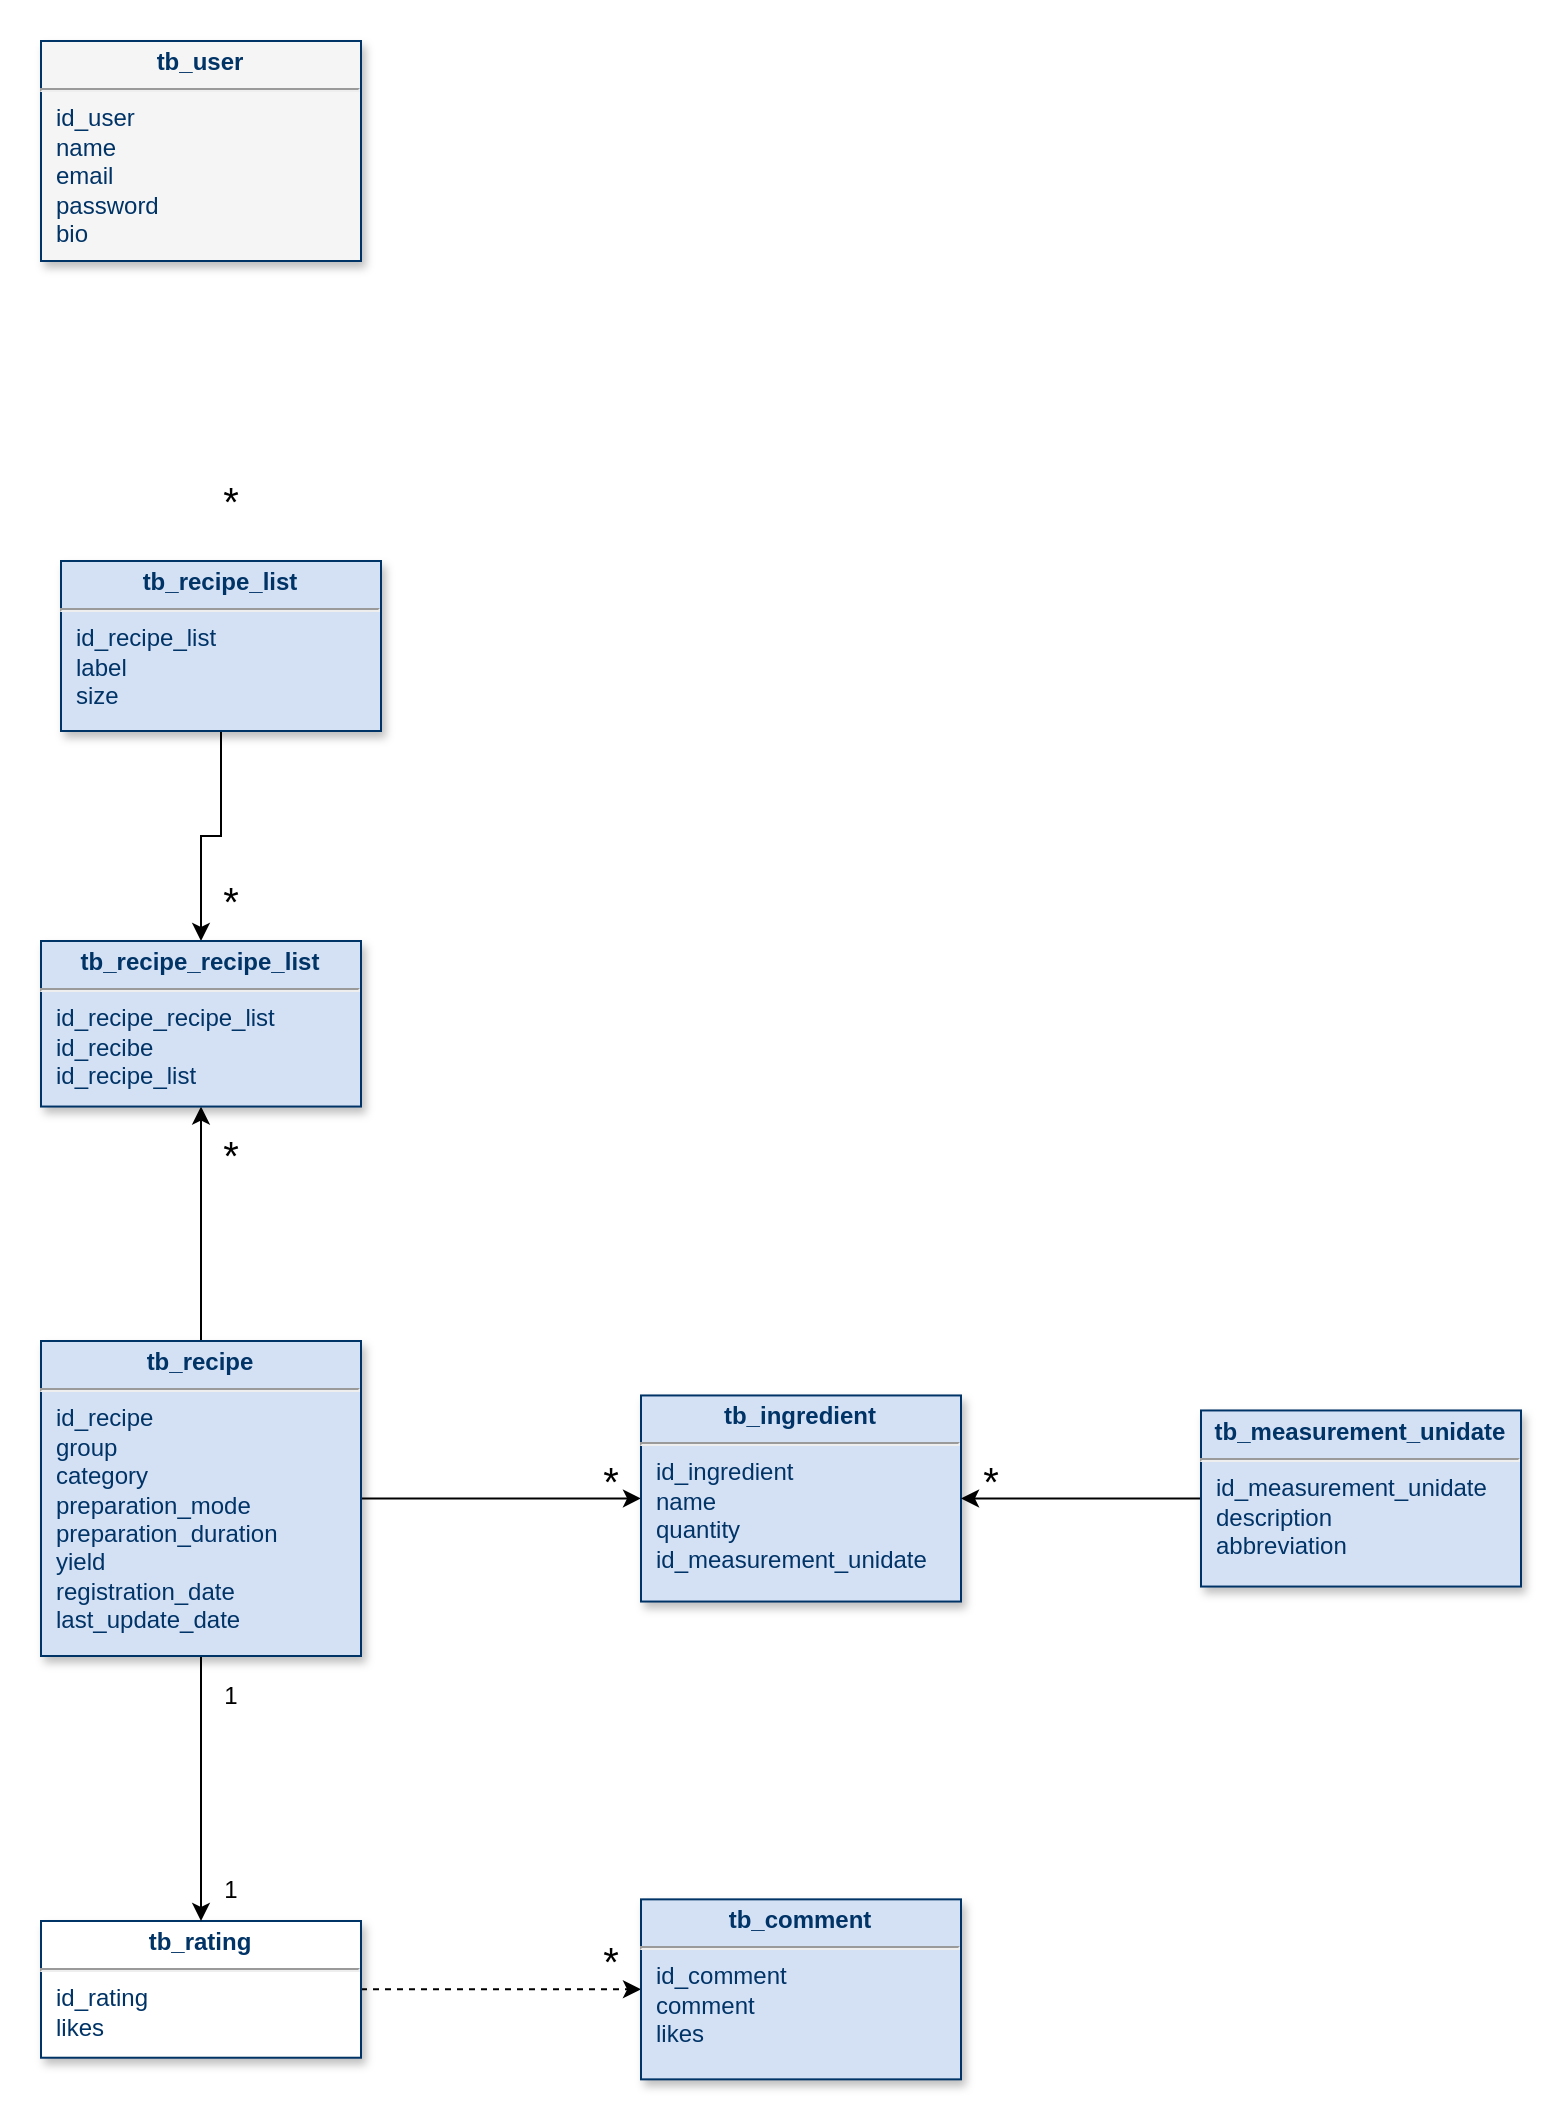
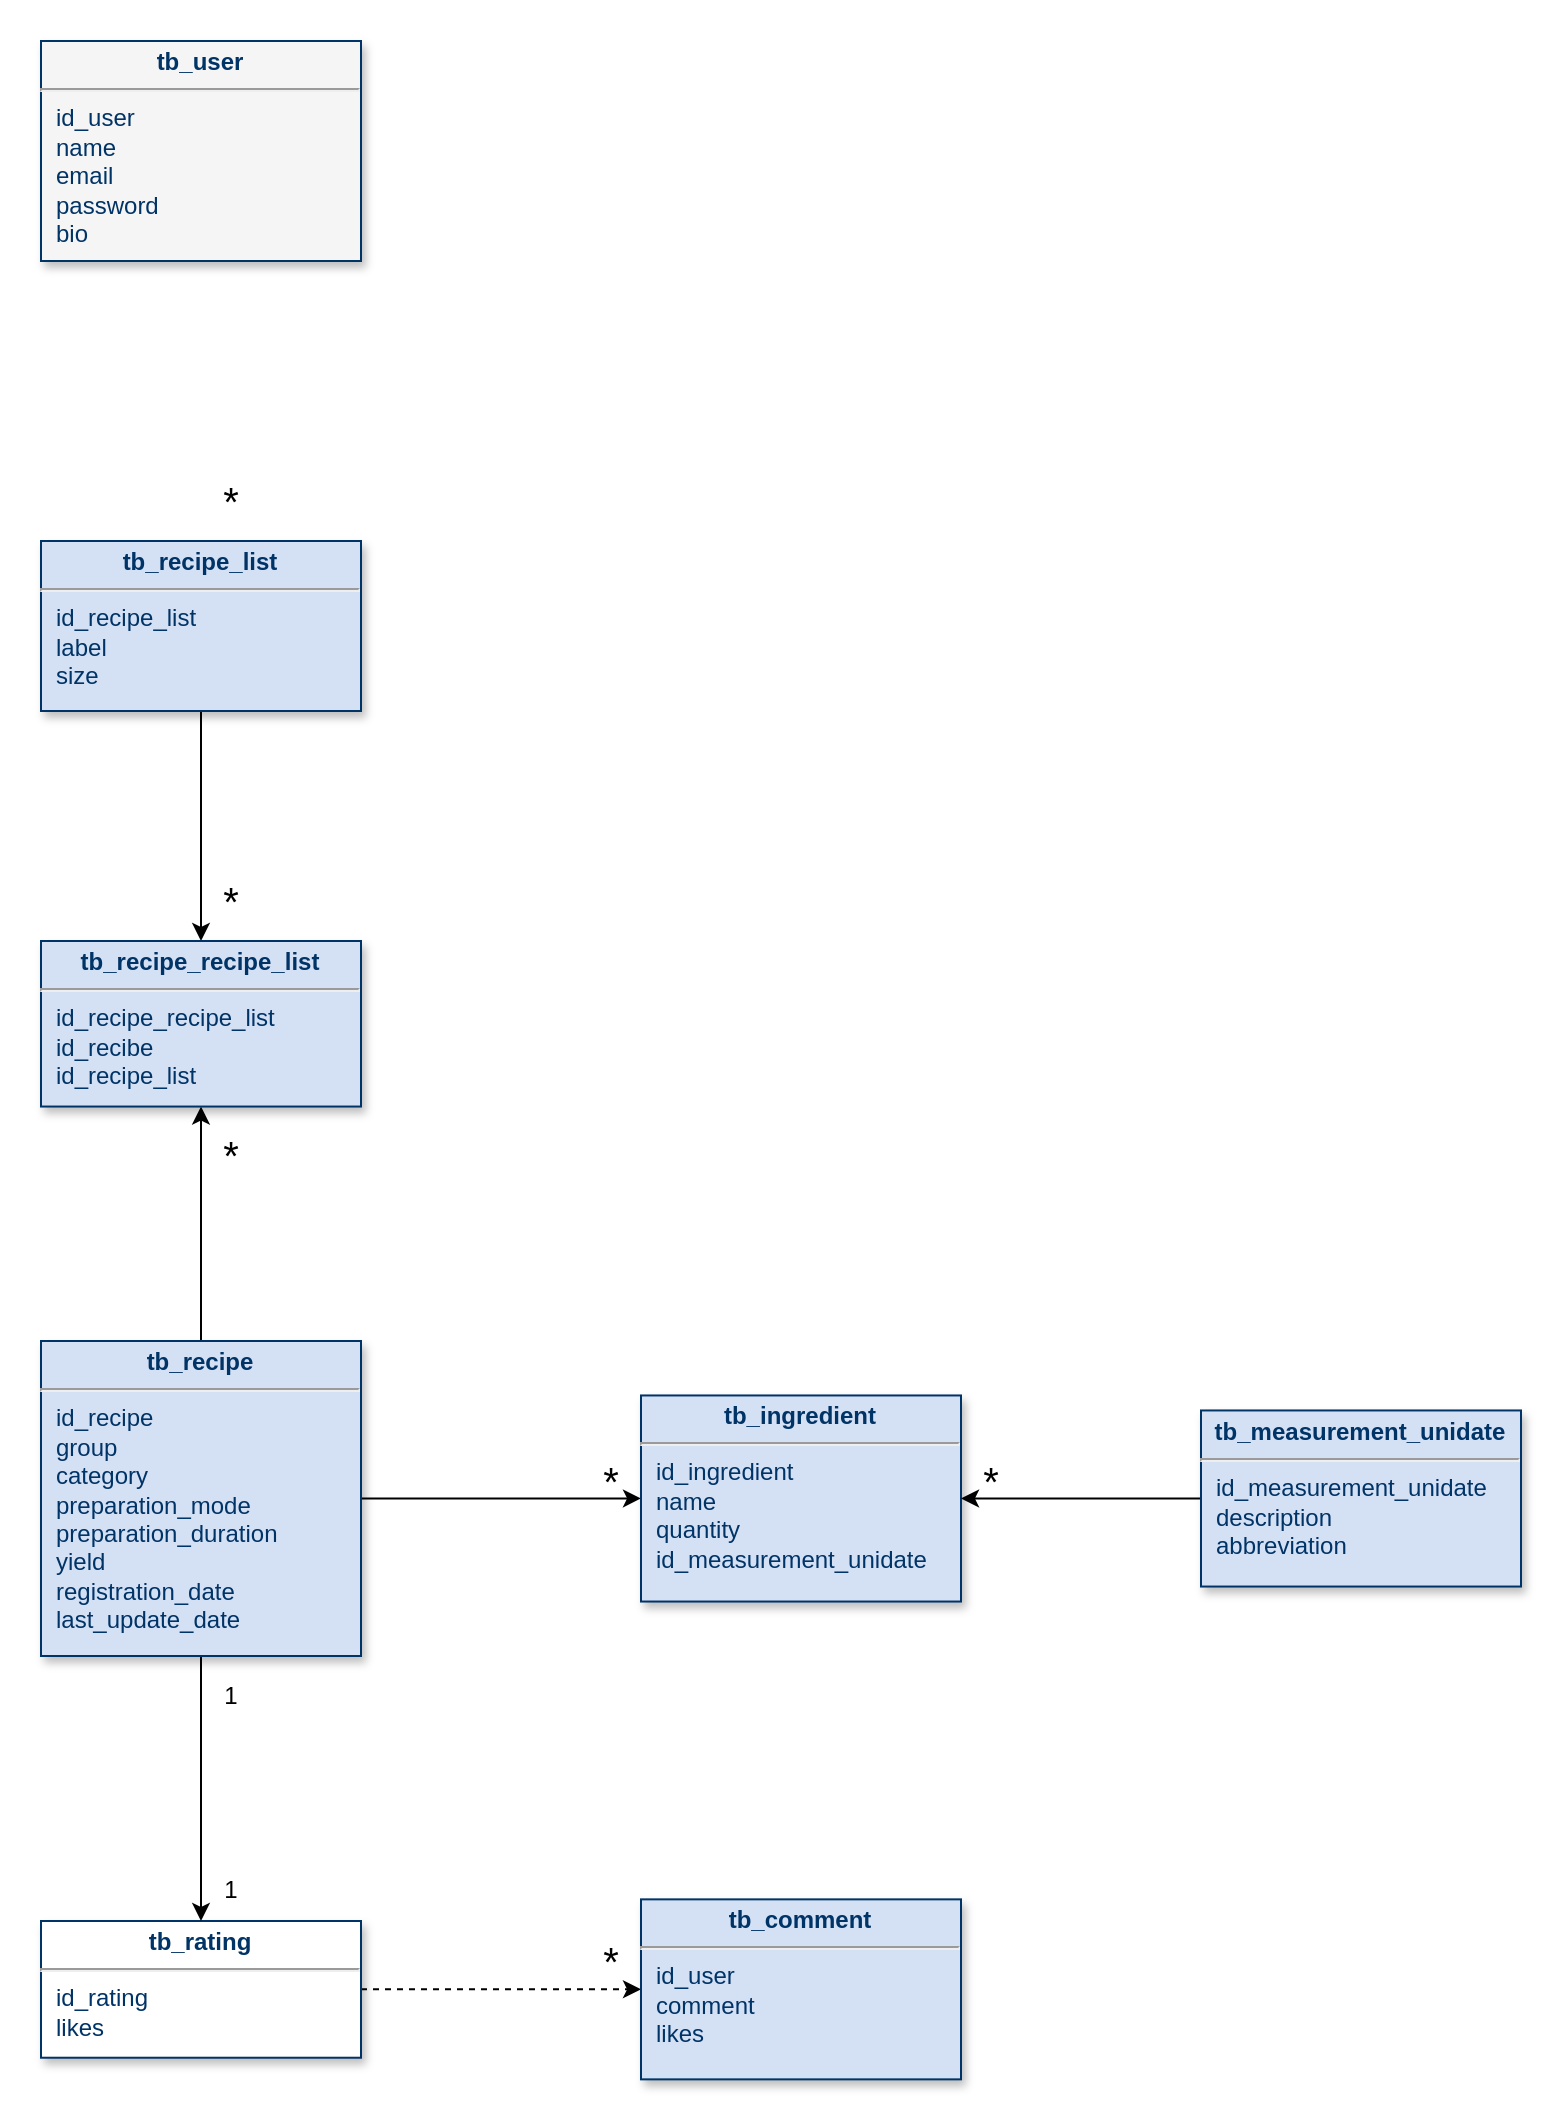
(221, 646) -> (201, 626)
(708, 1957) -> (708, 1957)
